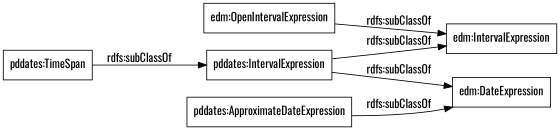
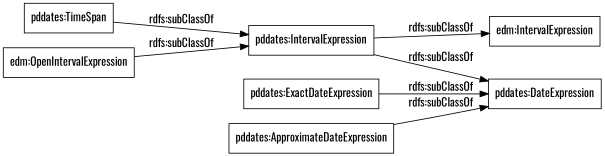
(386, 28) -> (187, 52)
(502, 92) -> (545, 94)
none -> (311, 94)
